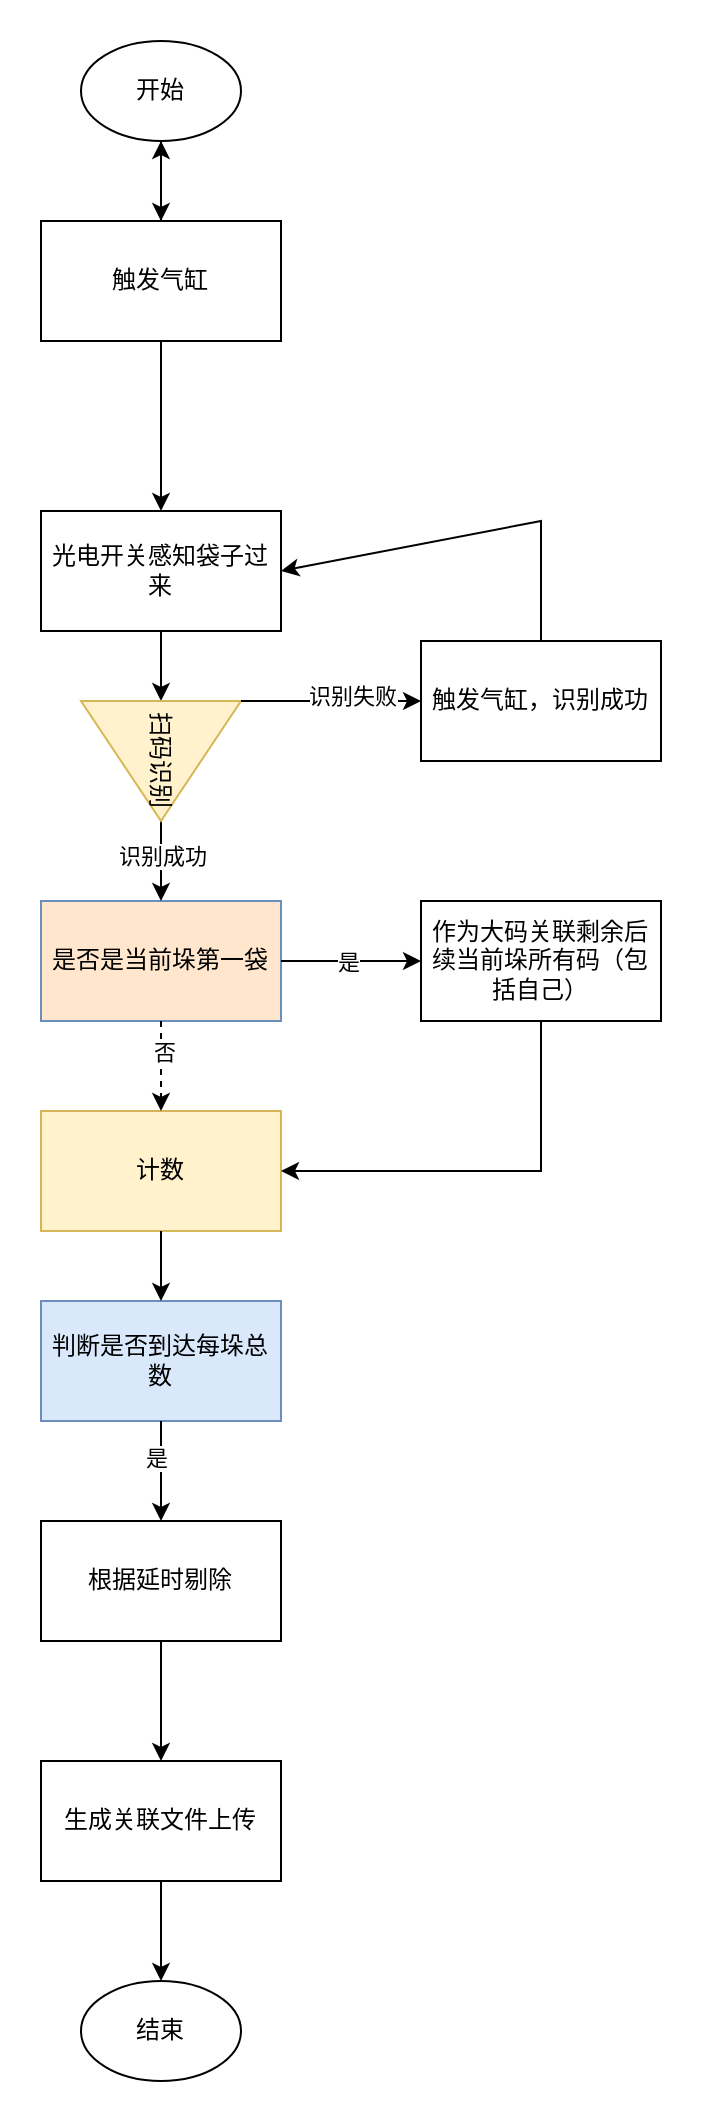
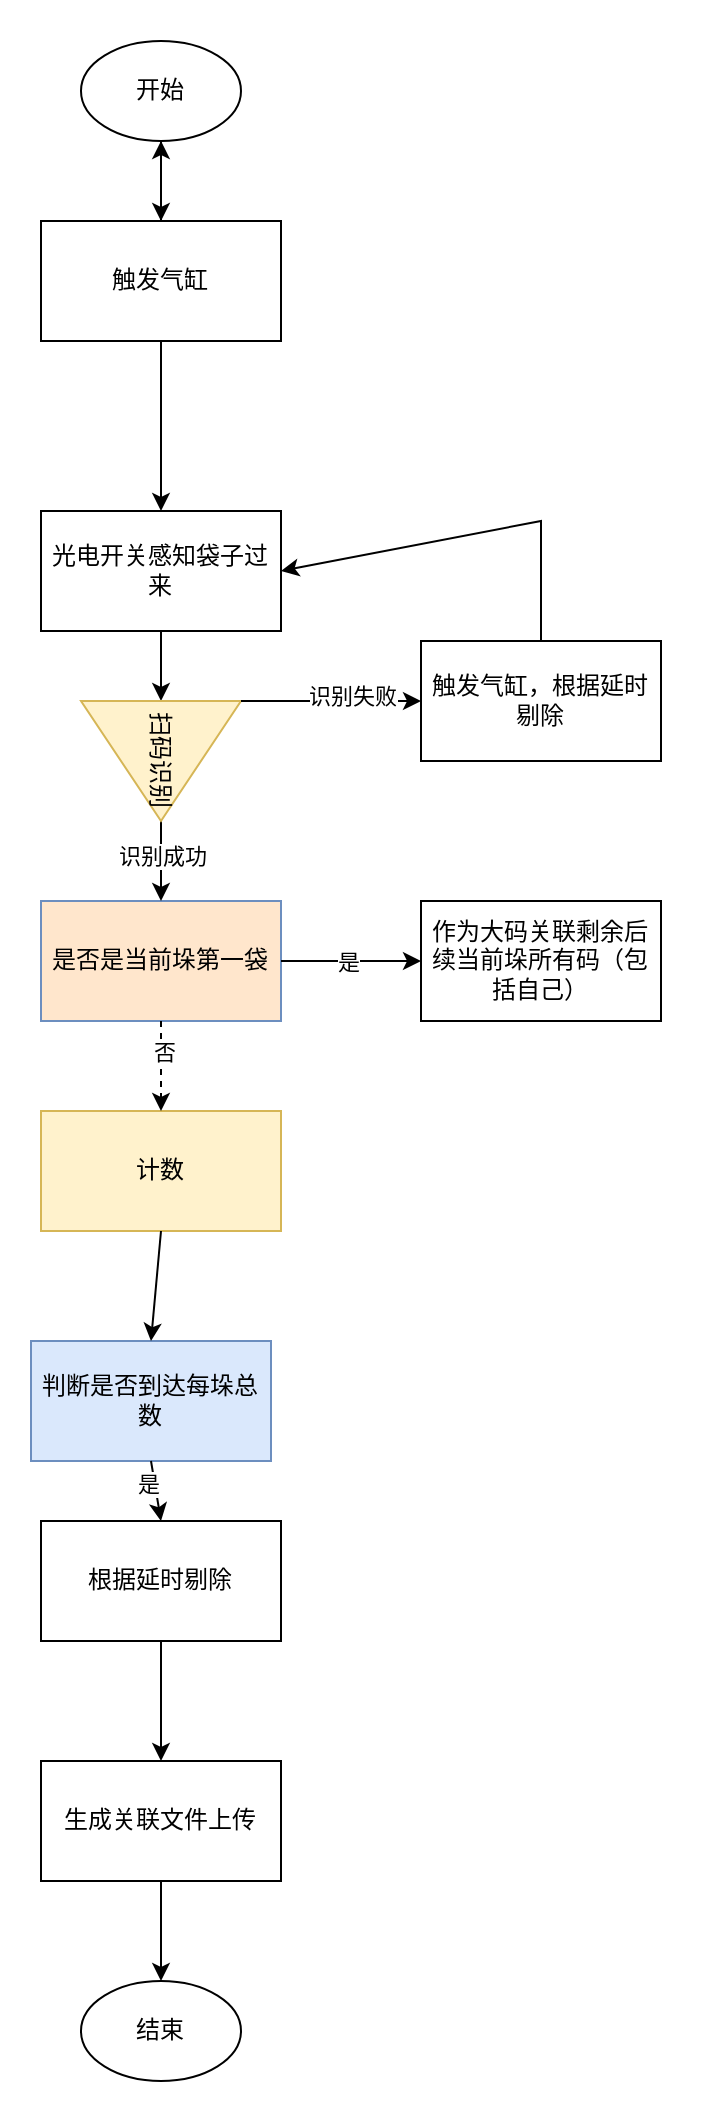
(541, 701) -> (541, 701)
(493, 1171) -> none
(161, 1361) -> (151, 1401)
